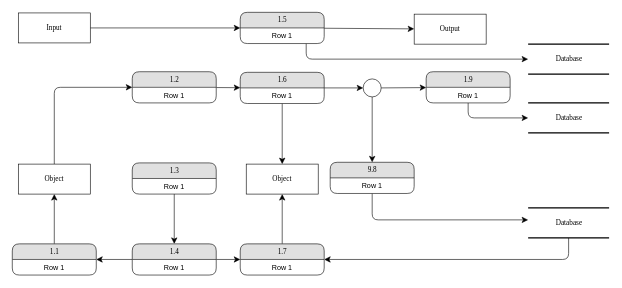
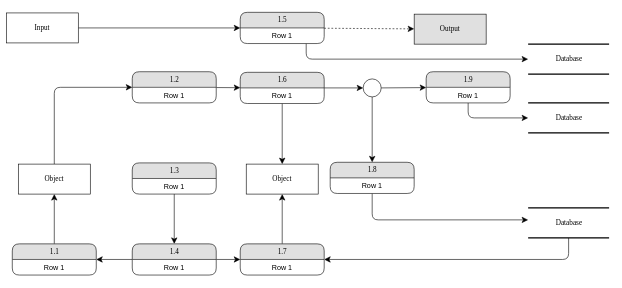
(54, 28) -> (42, 28)
(366, 29) -> (366, 29)
(450, 29) -> (450, 29)
(373, 170) -> (373, 170)
